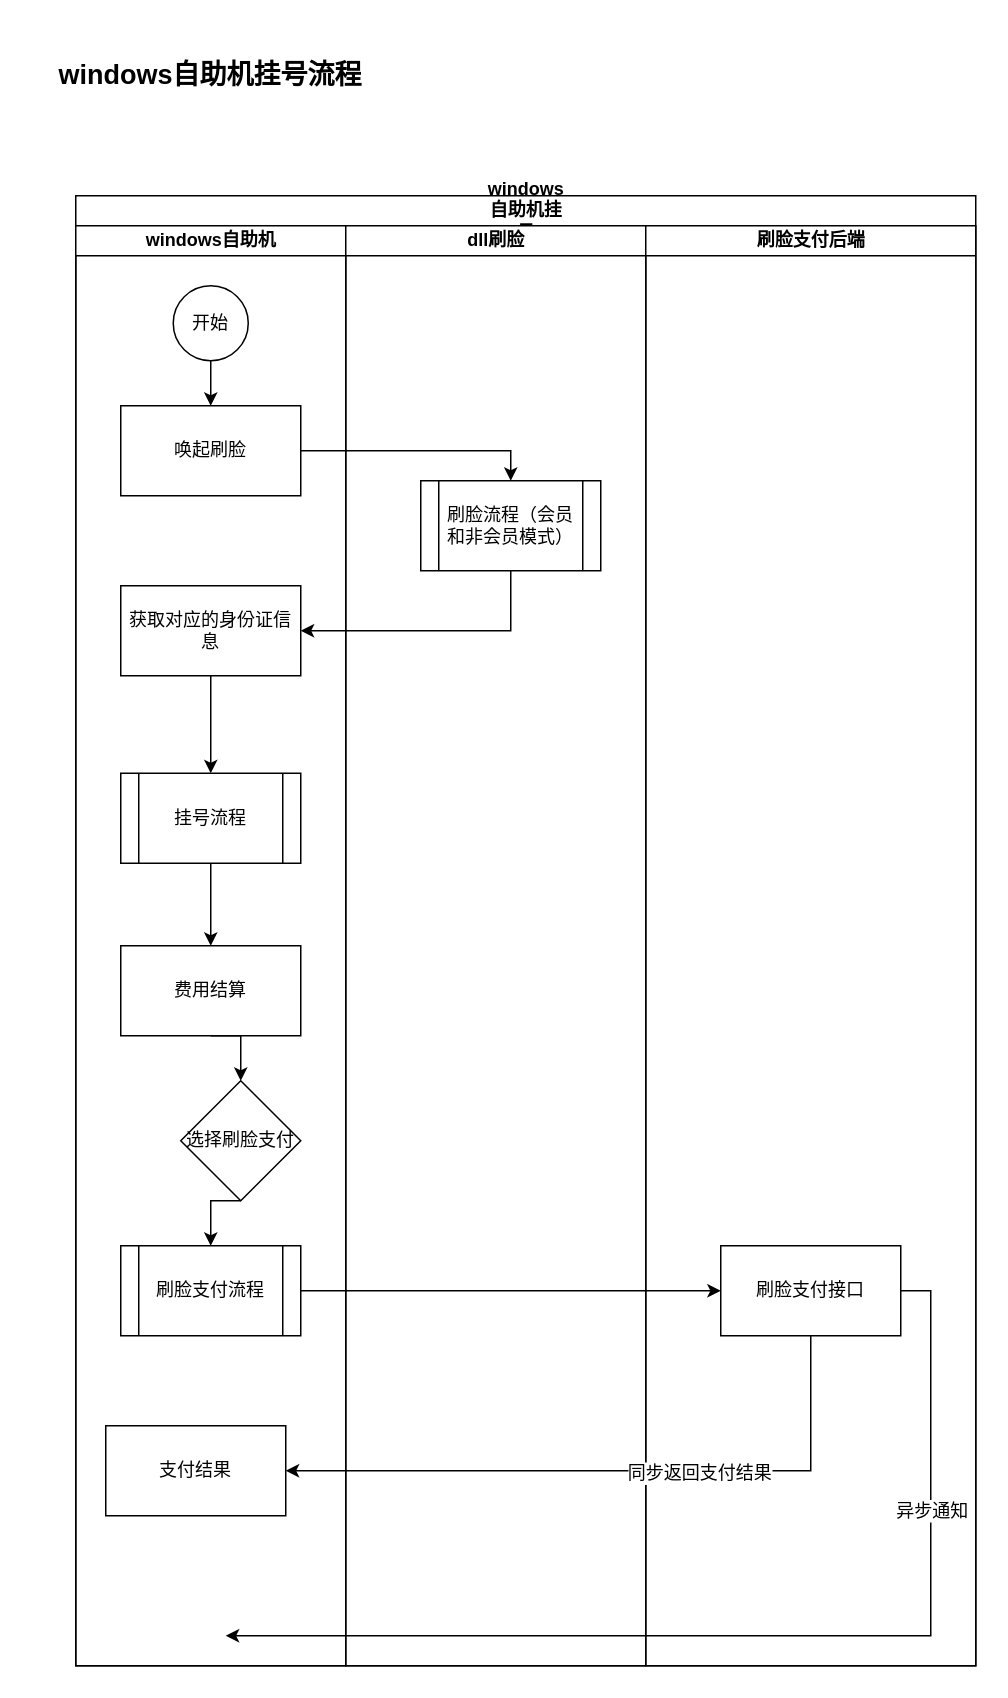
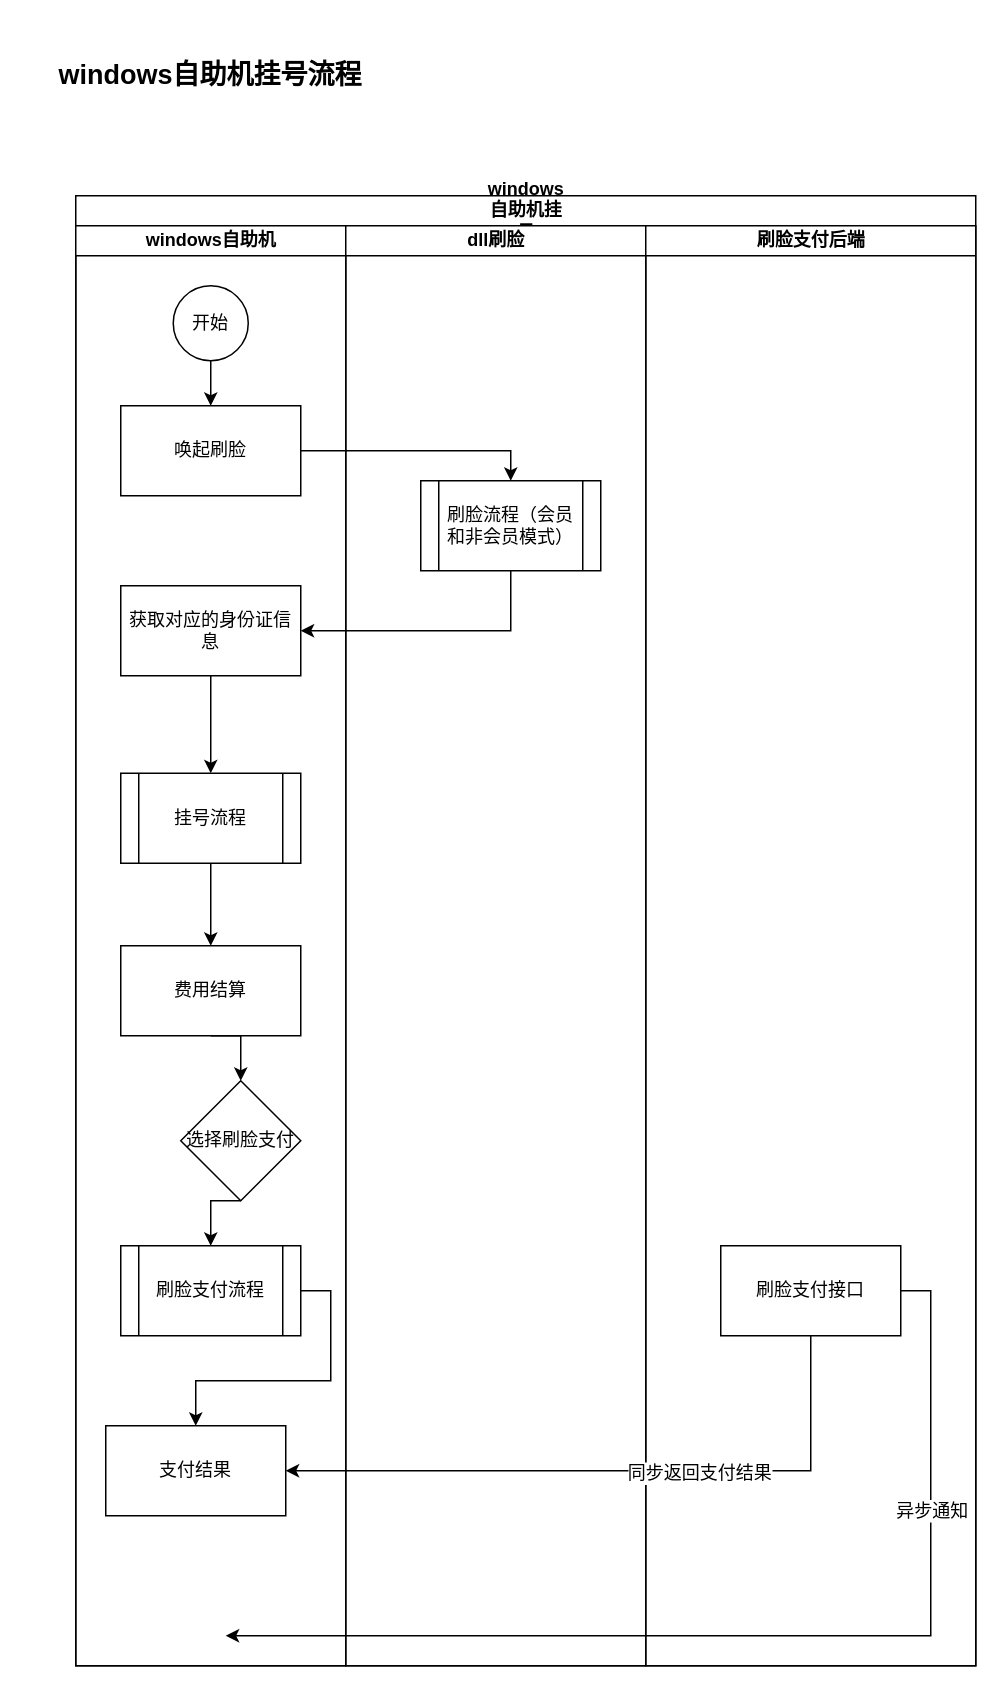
(519, 1291) -> (293, 1381)
